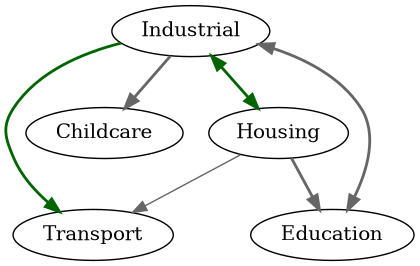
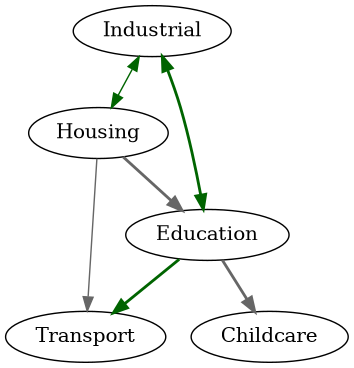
(152, 77) -> (235, 280)
(235, 82) -> (125, 82)
(19, 101) -> (152, 282)
(357, 102) -> (187, 132)
